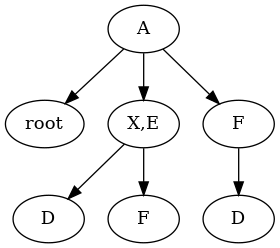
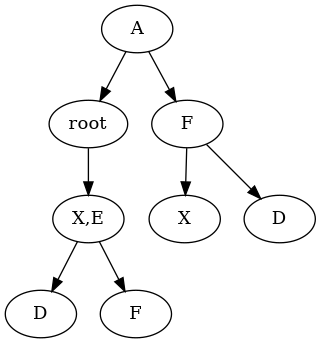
(144, 70) -> (88, 165)
none -> (185, 219)
